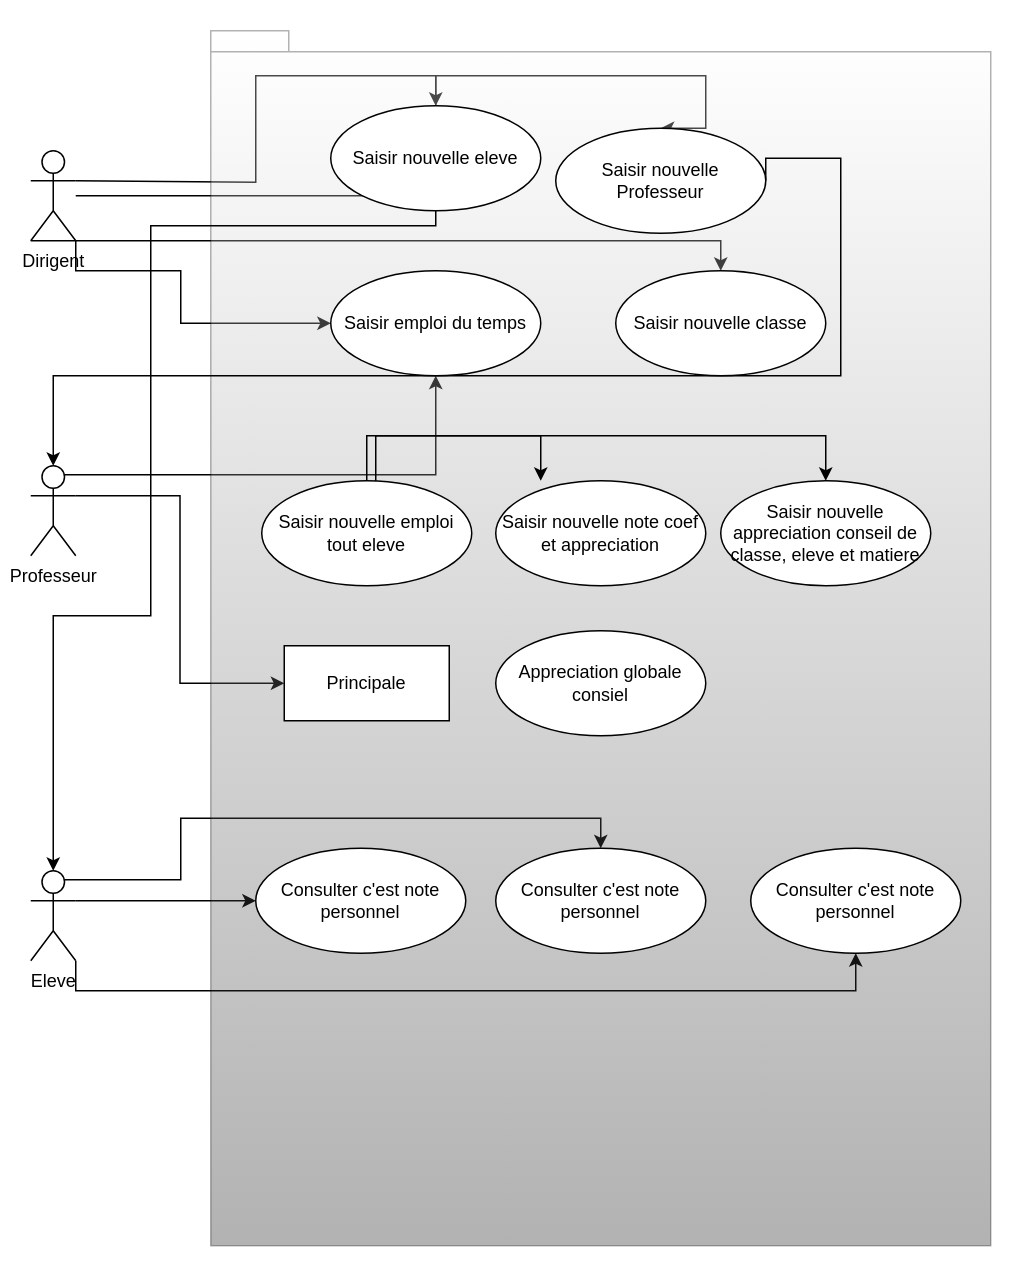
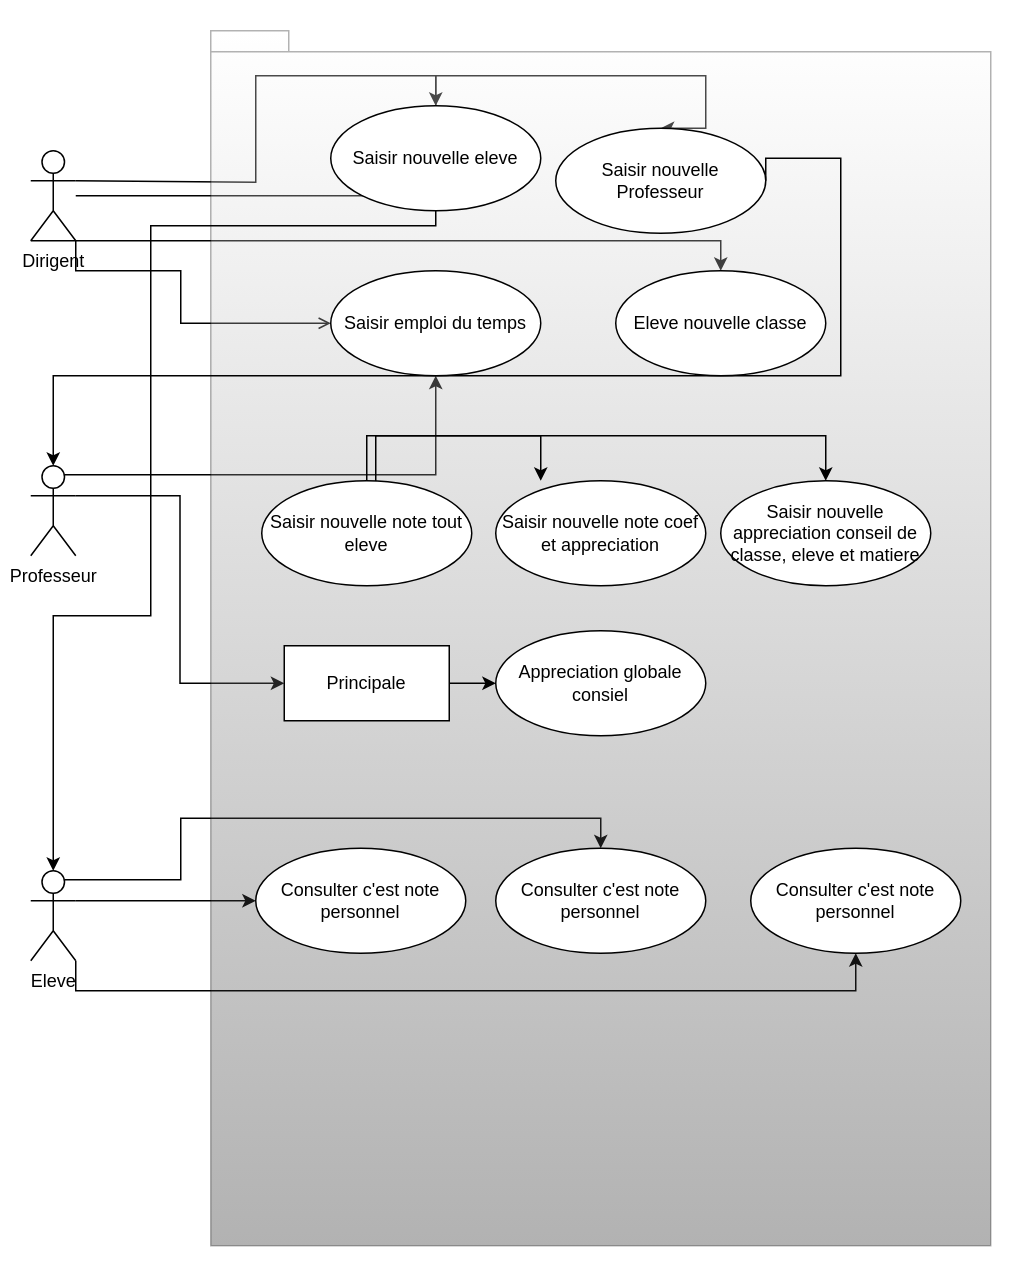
(319, 323) -> (321, 323)
(721, 323) -> (721, 323)
(367, 533) -> (367, 533)
none -> (478, 683)
